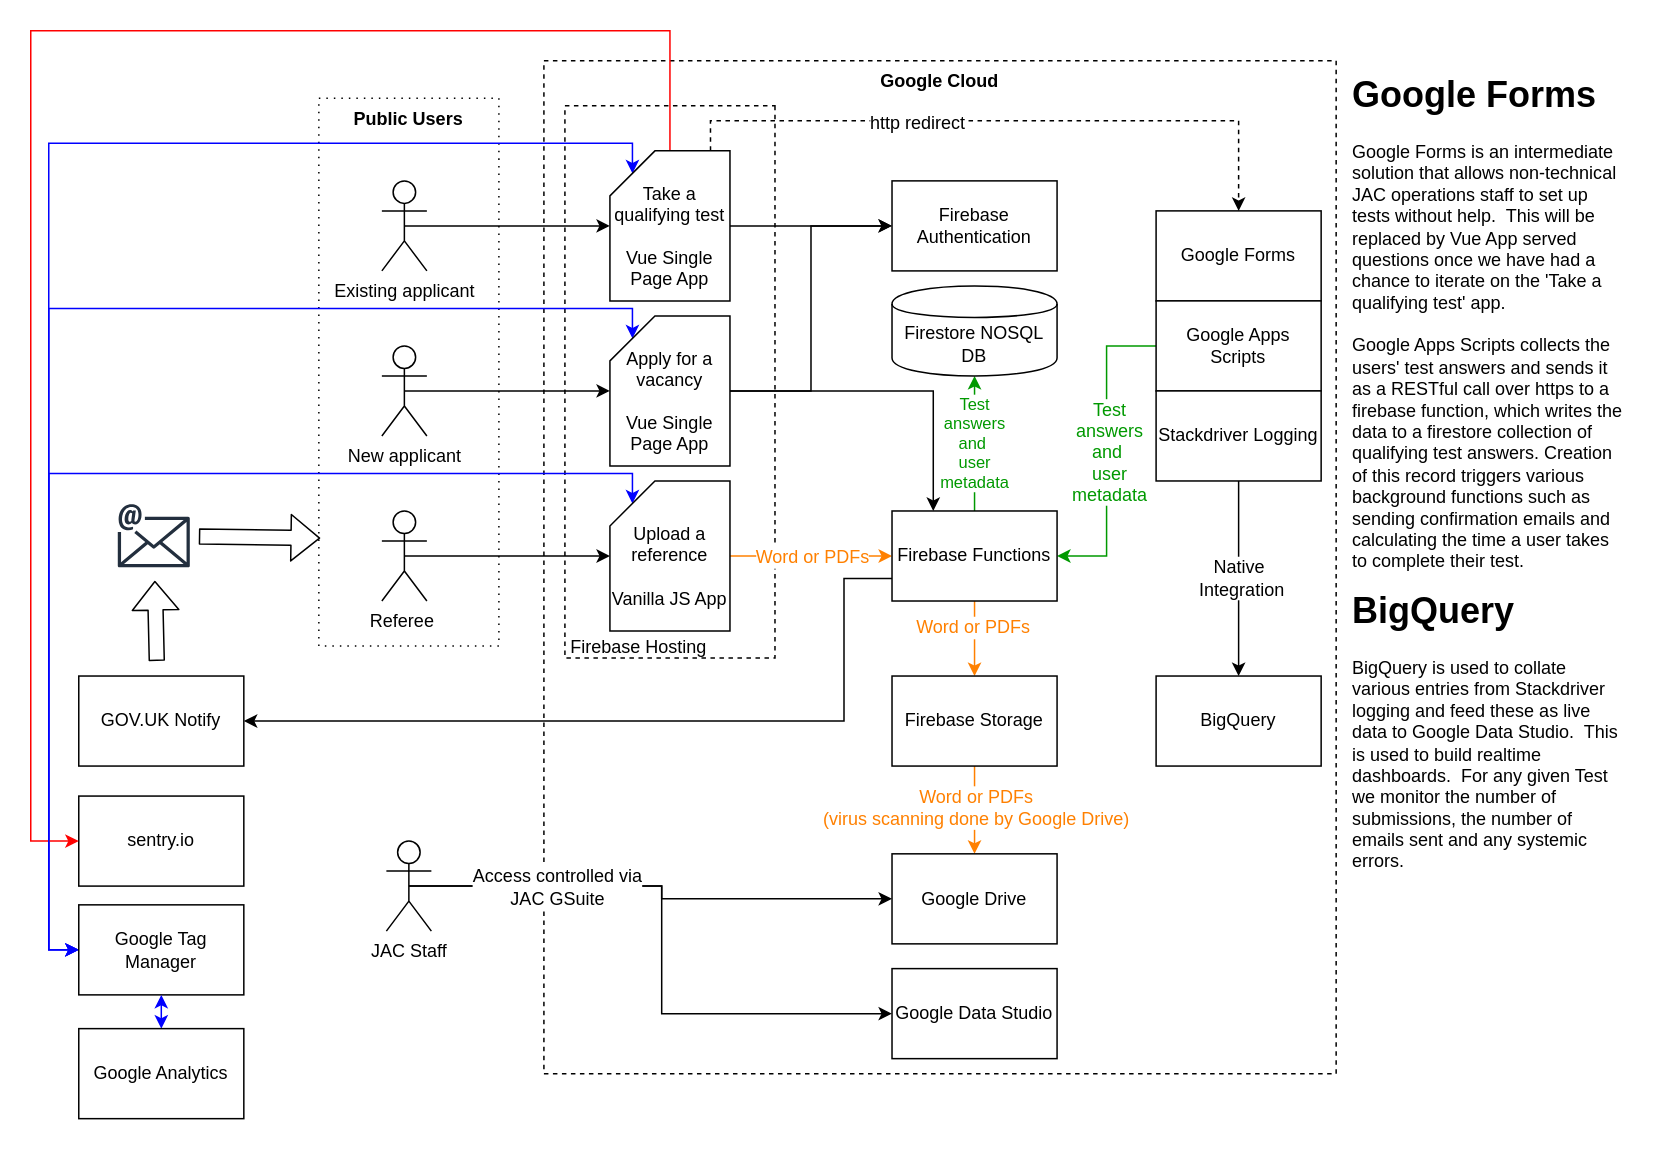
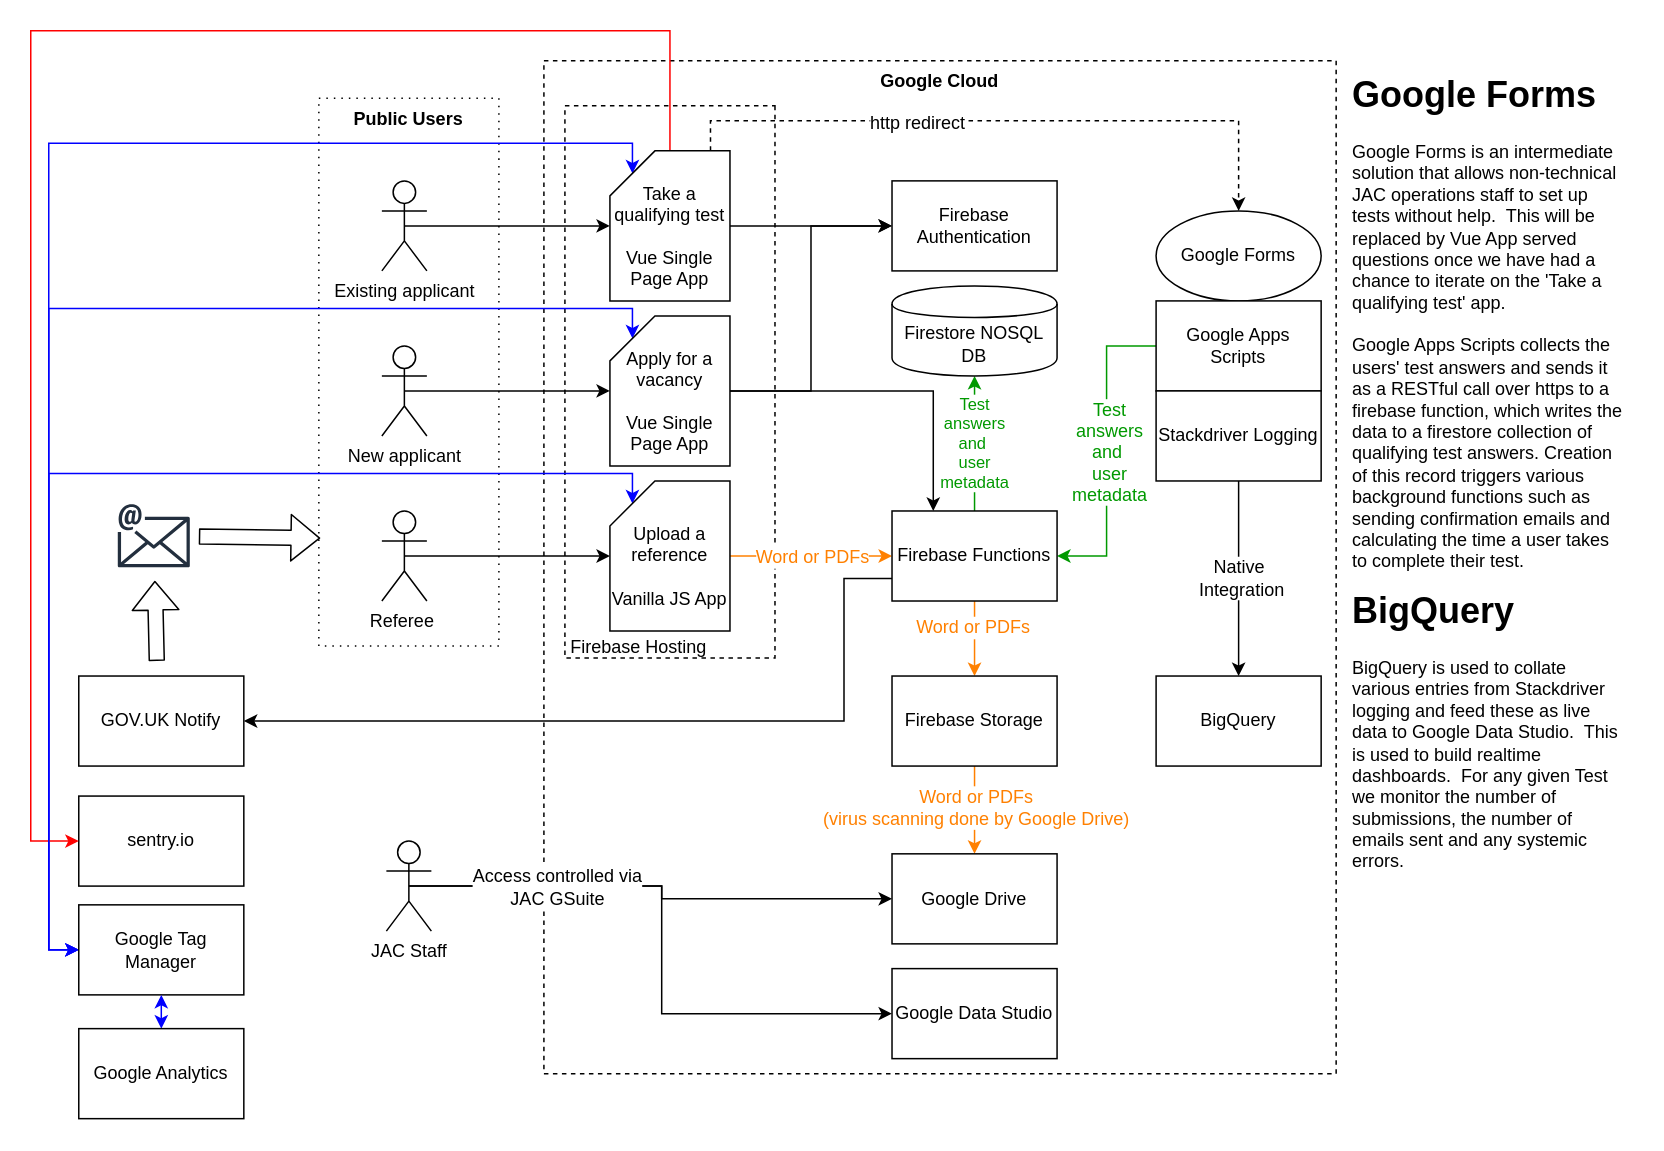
(1238, 256) -> (1238, 256)
